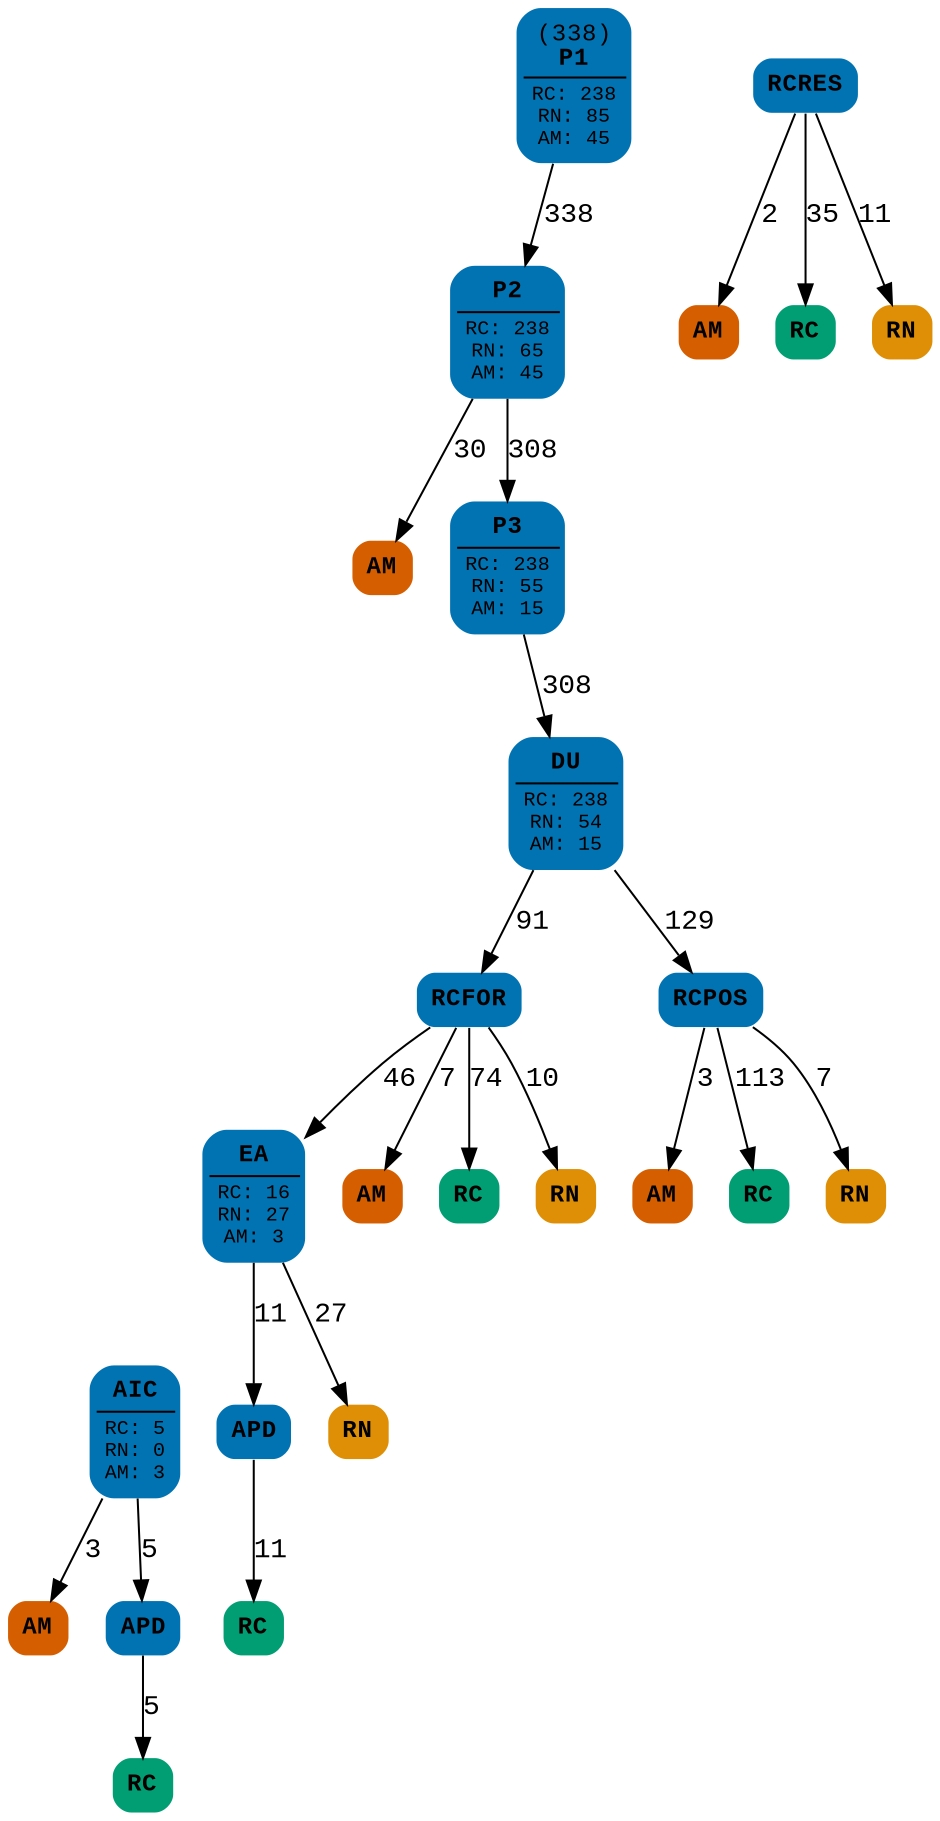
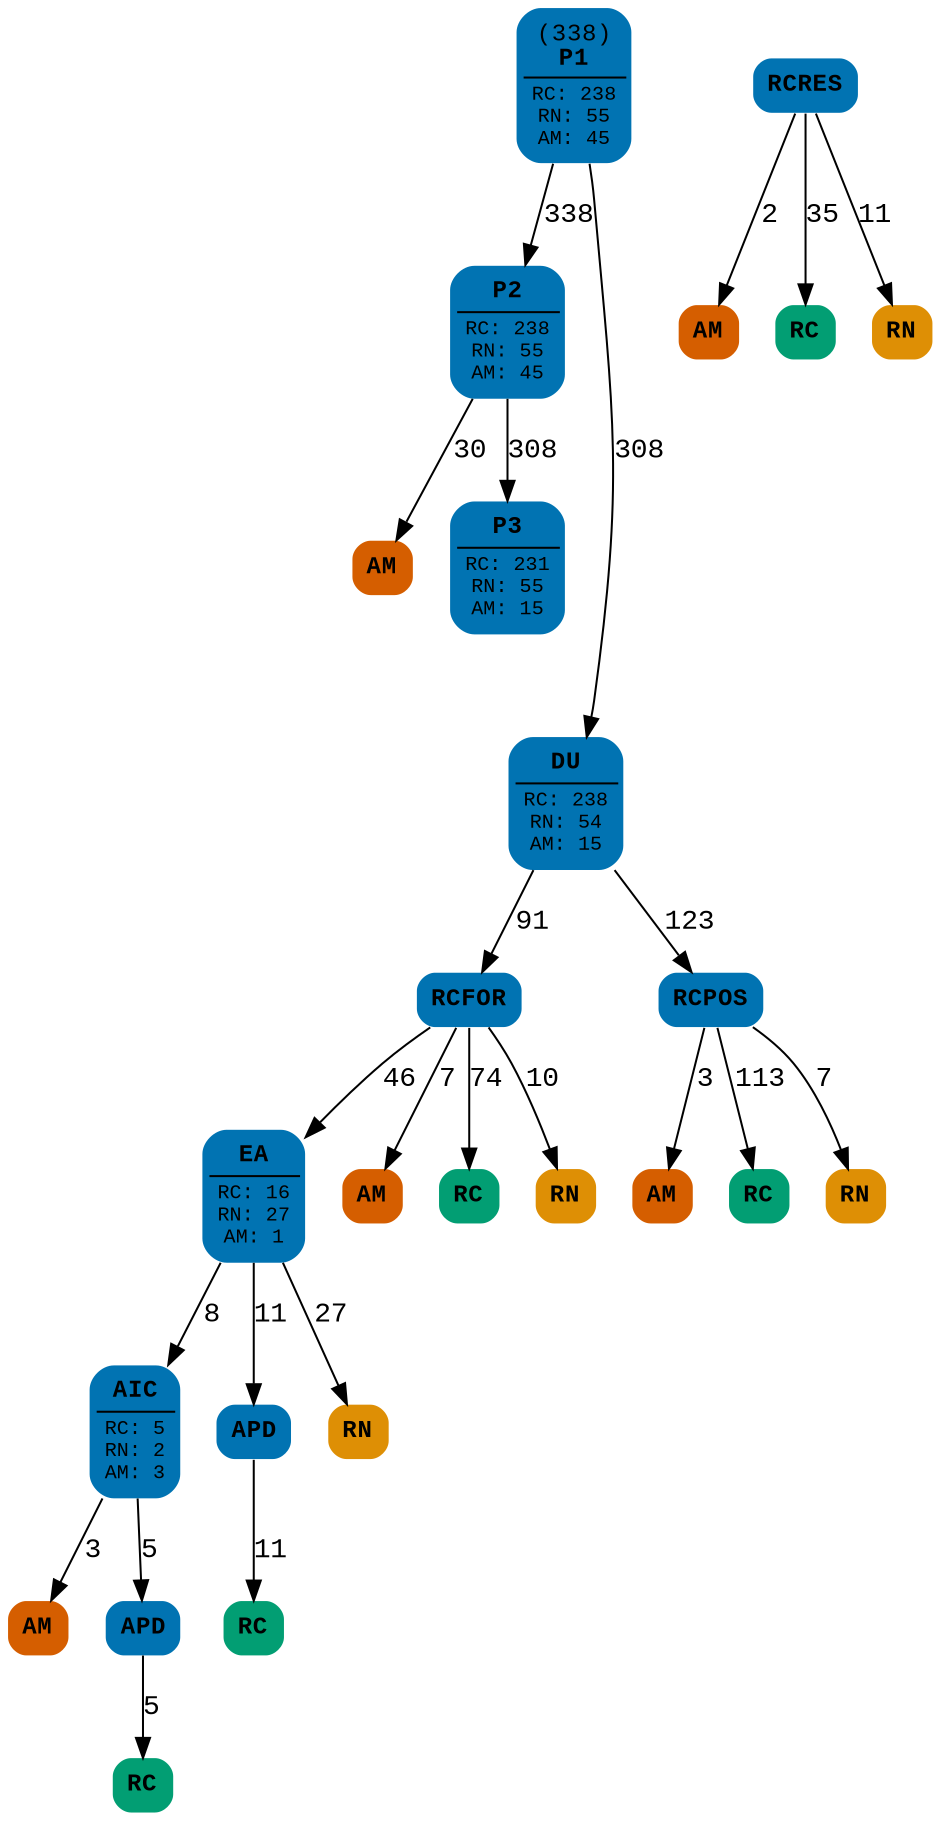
(575, 116) -> (575, 116)
(509, 350) -> (509, 350)
(509, 564) -> (509, 564)
(534, 675) -> (613, 441)
(690, 921) -> (690, 921)
(255, 1237) -> (255, 1237)
none -> (199, 1305)
(136, 1450) -> (136, 1450)
